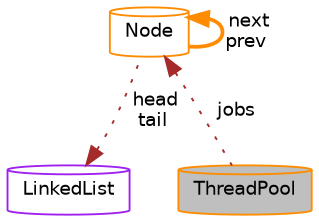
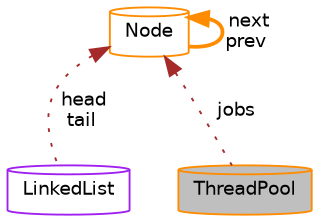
(122, 105) -> (51, 102)
